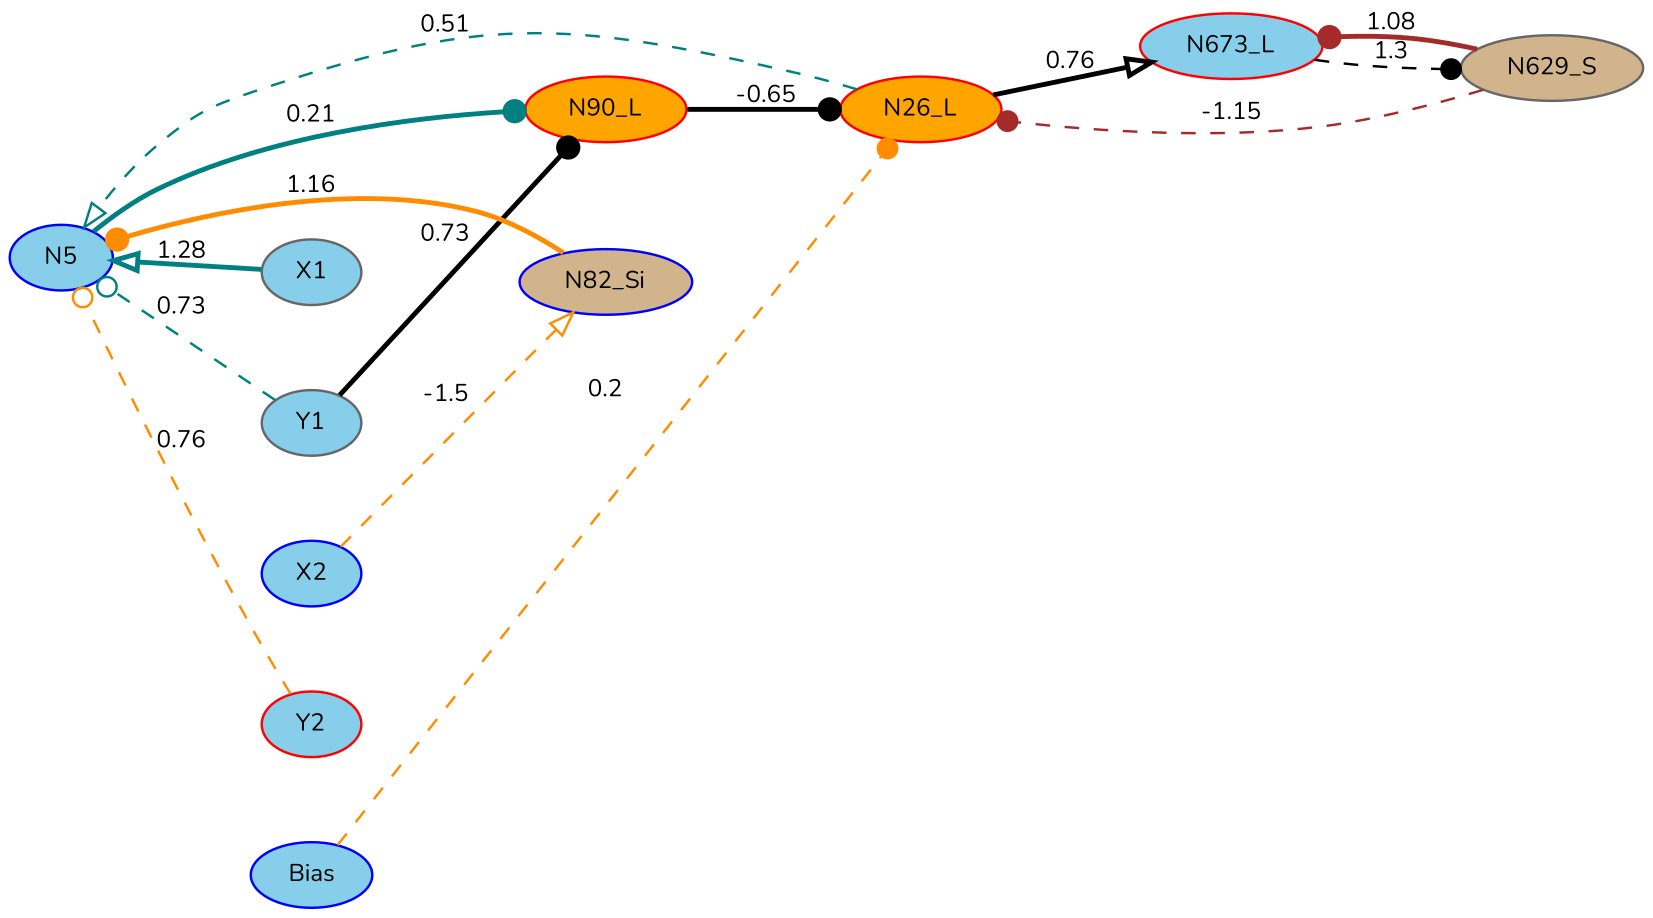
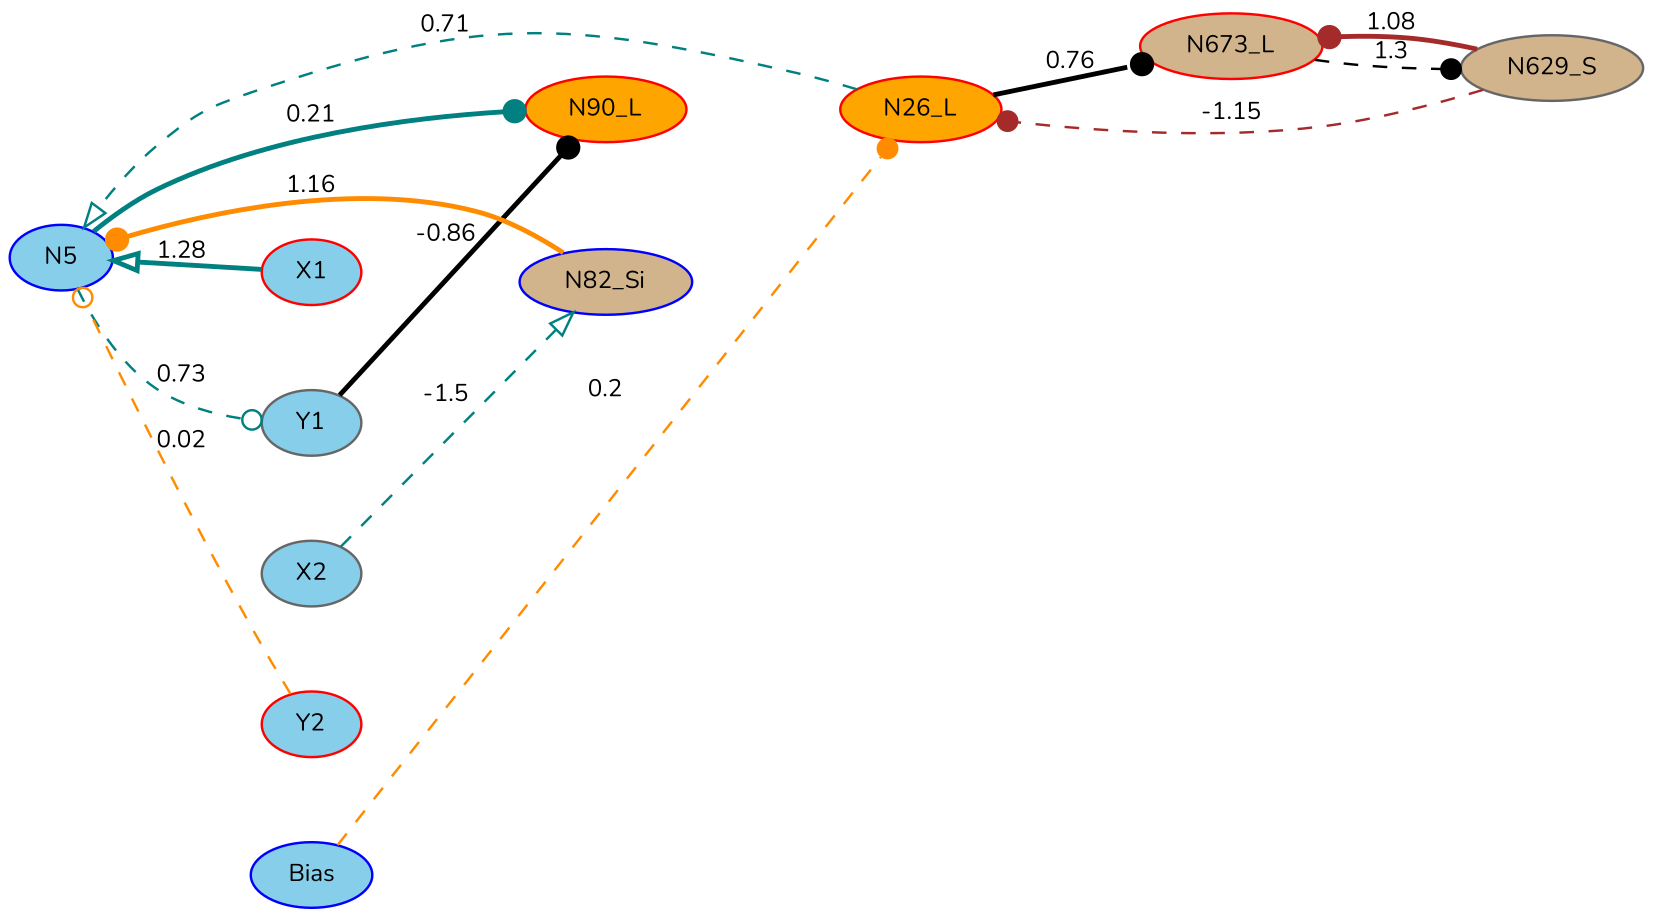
(446, 26) -> (446, 26)
(1231, 46) -> (1231, 46)
(1060, 81) -> (1060, 81)
(753, 109) -> none
(446, 235) -> (446, 235)
(312, 272) -> (312, 272)
(195, 346) -> (142, 377)
(448, 438) -> (448, 438)
(182, 441) -> (182, 441)
(312, 574) -> (312, 574)
